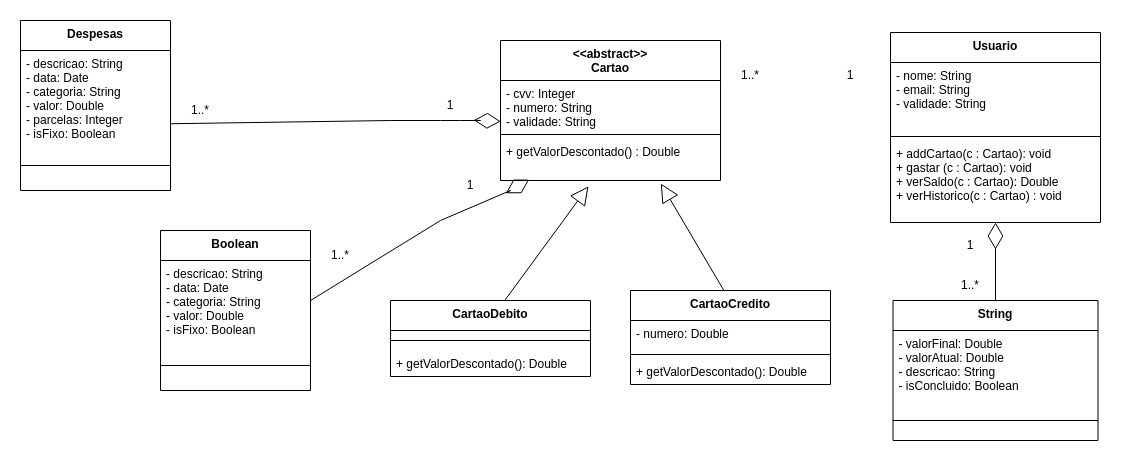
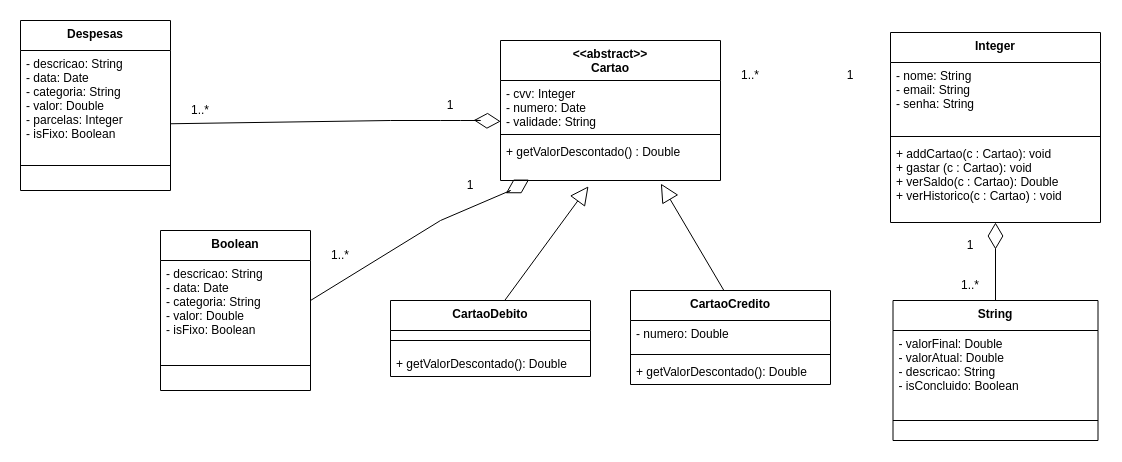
(995, 46) -> (995, 46)
(937, 76) -> (937, 76)
(548, 94) -> (548, 94)
